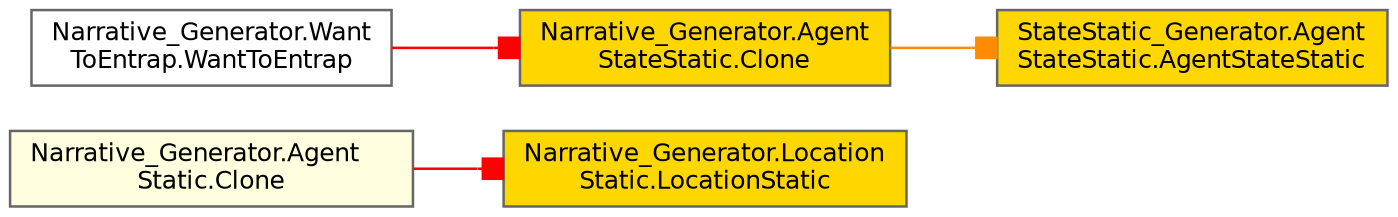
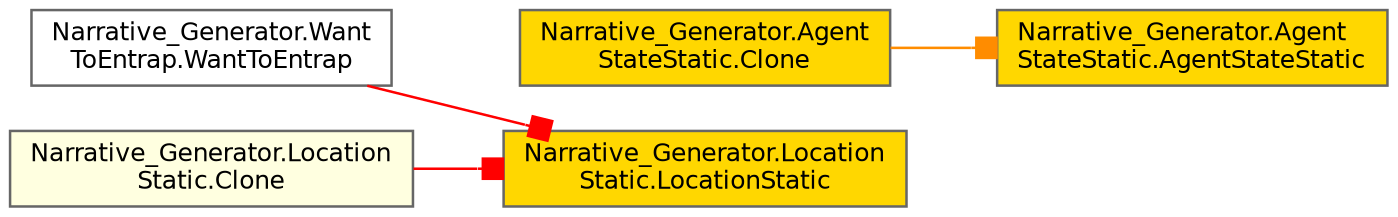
(443, 48) -> (446, 105)
(1192, 48) -> (1192, 48)
(212, 169) -> (212, 169)
